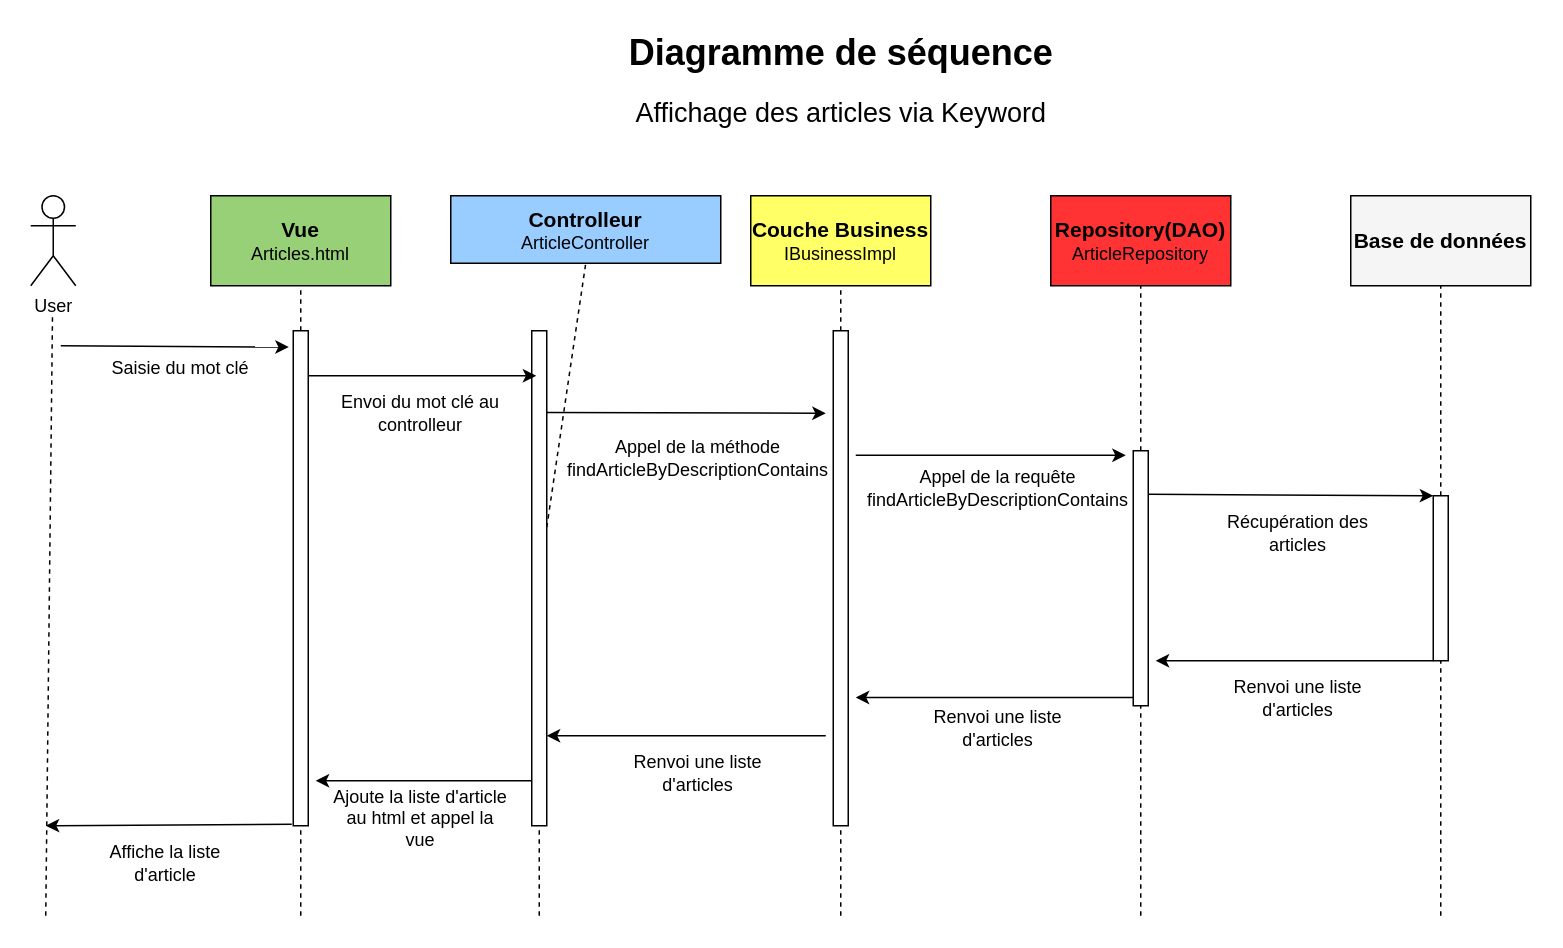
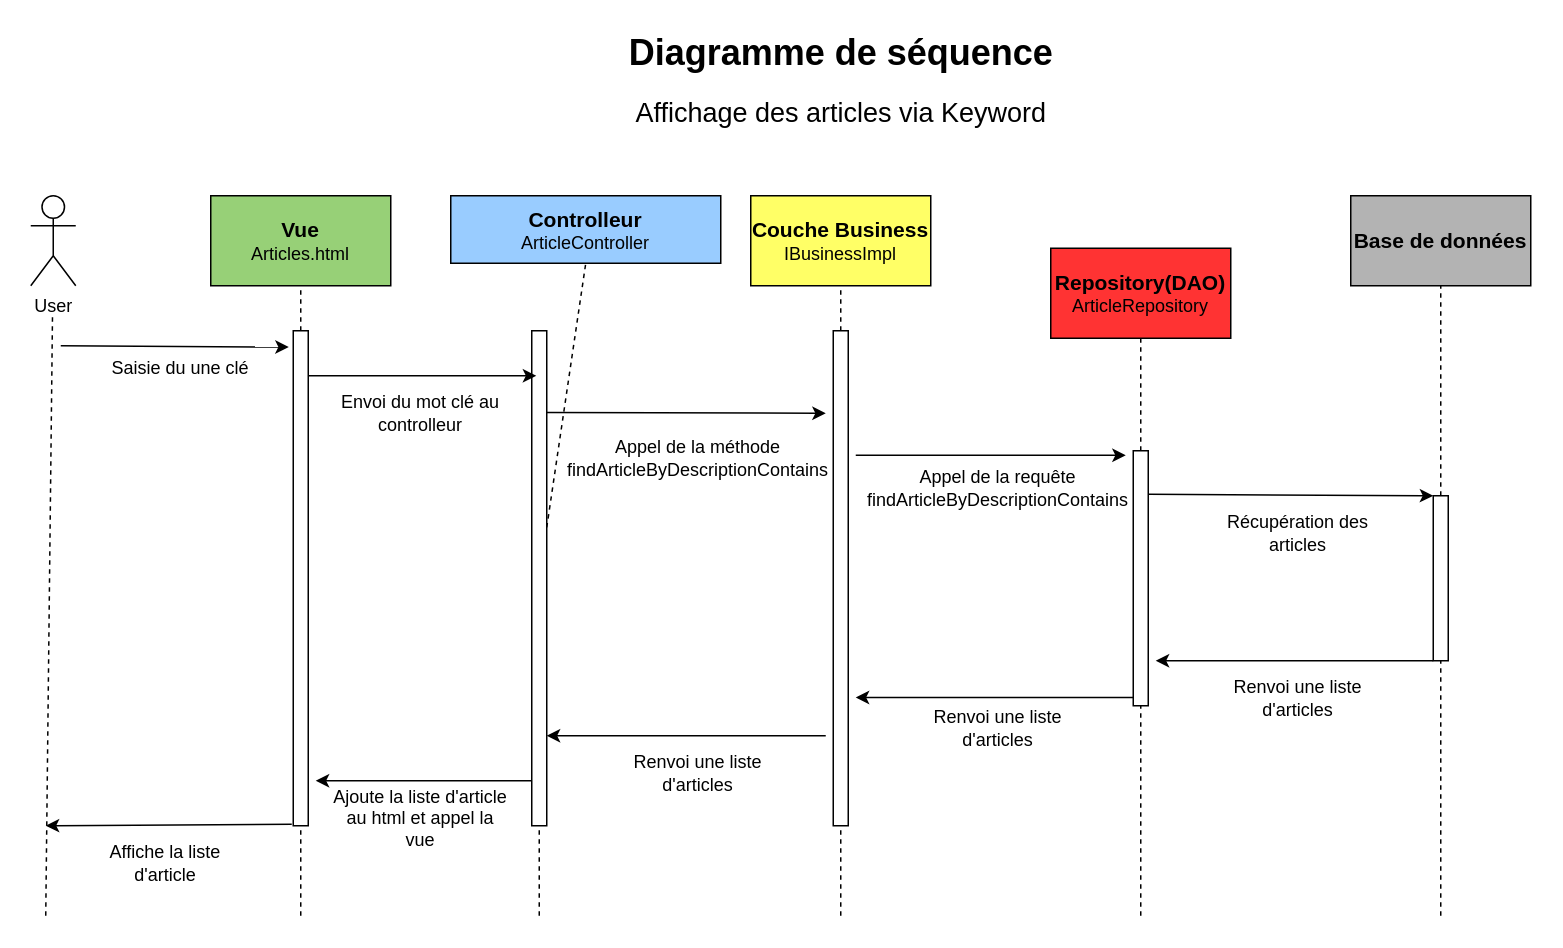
(1141, 241) -> (1141, 293)
(1441, 241) -> (1441, 241)
(181, 368) -> (181, 368)
